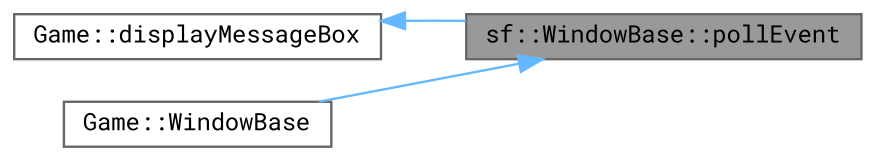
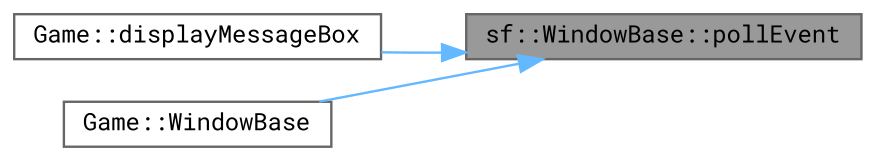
(436, 21) -> (412, 53)
